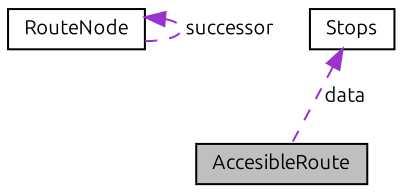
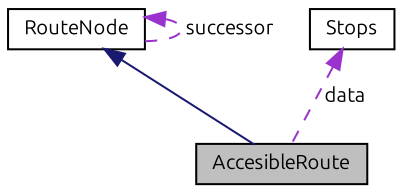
none -> (188, 102)
